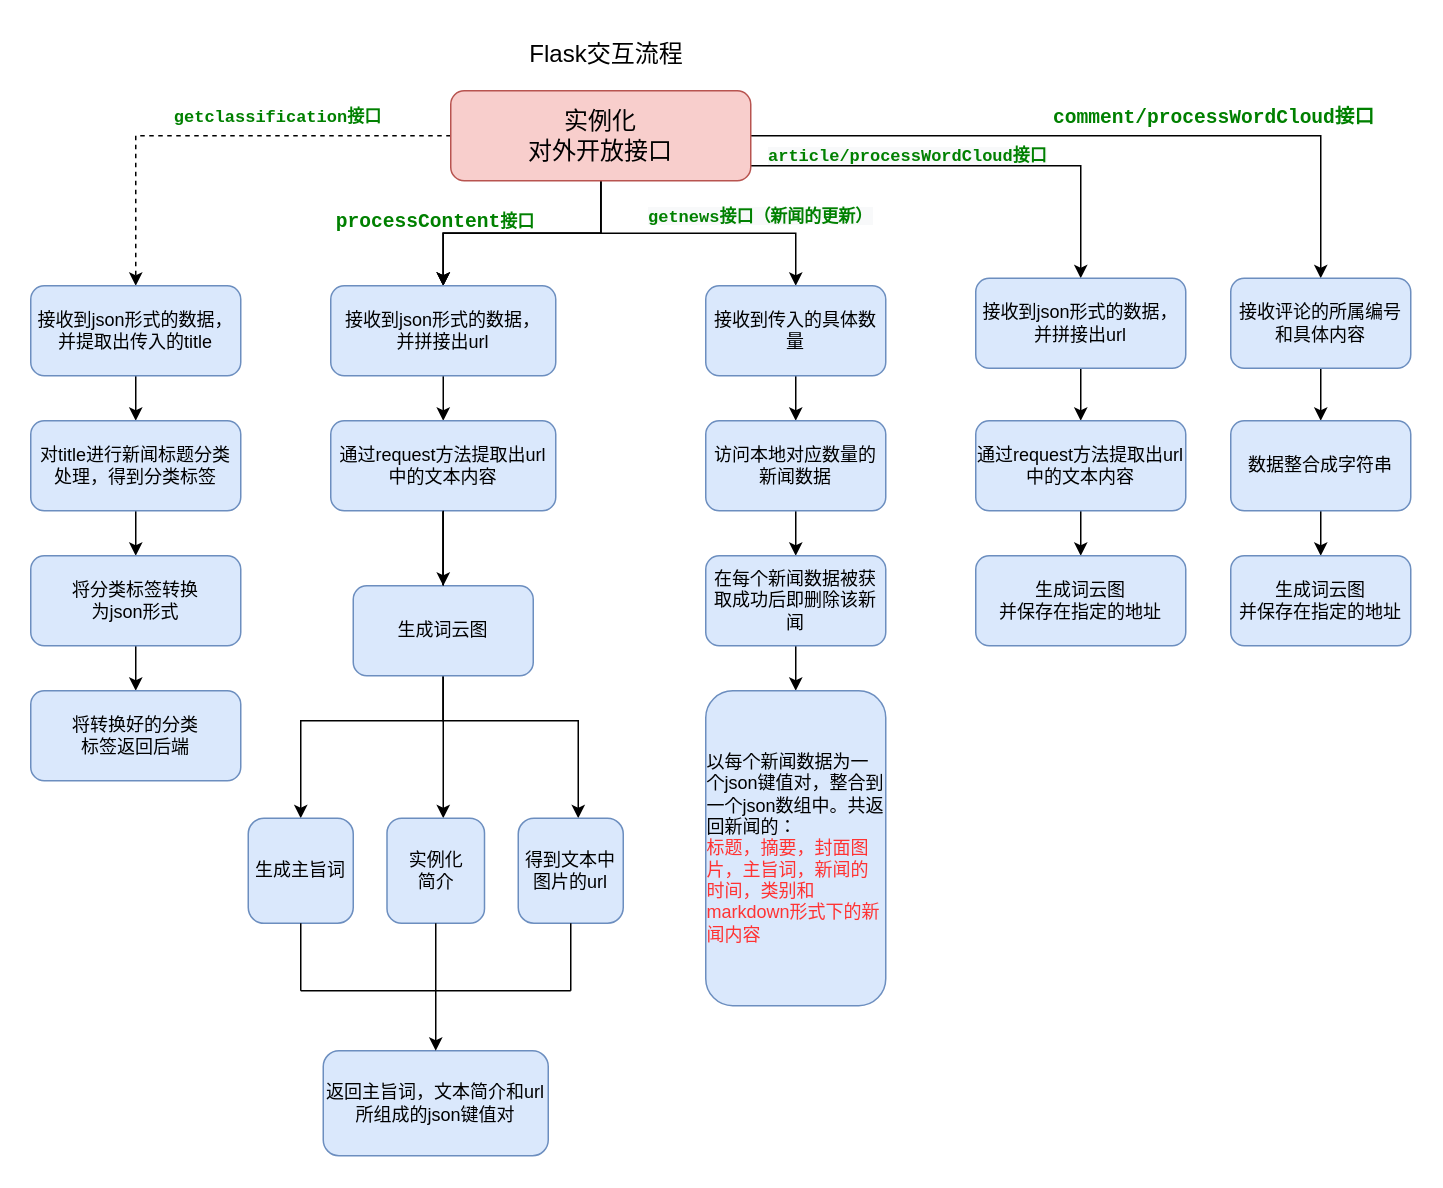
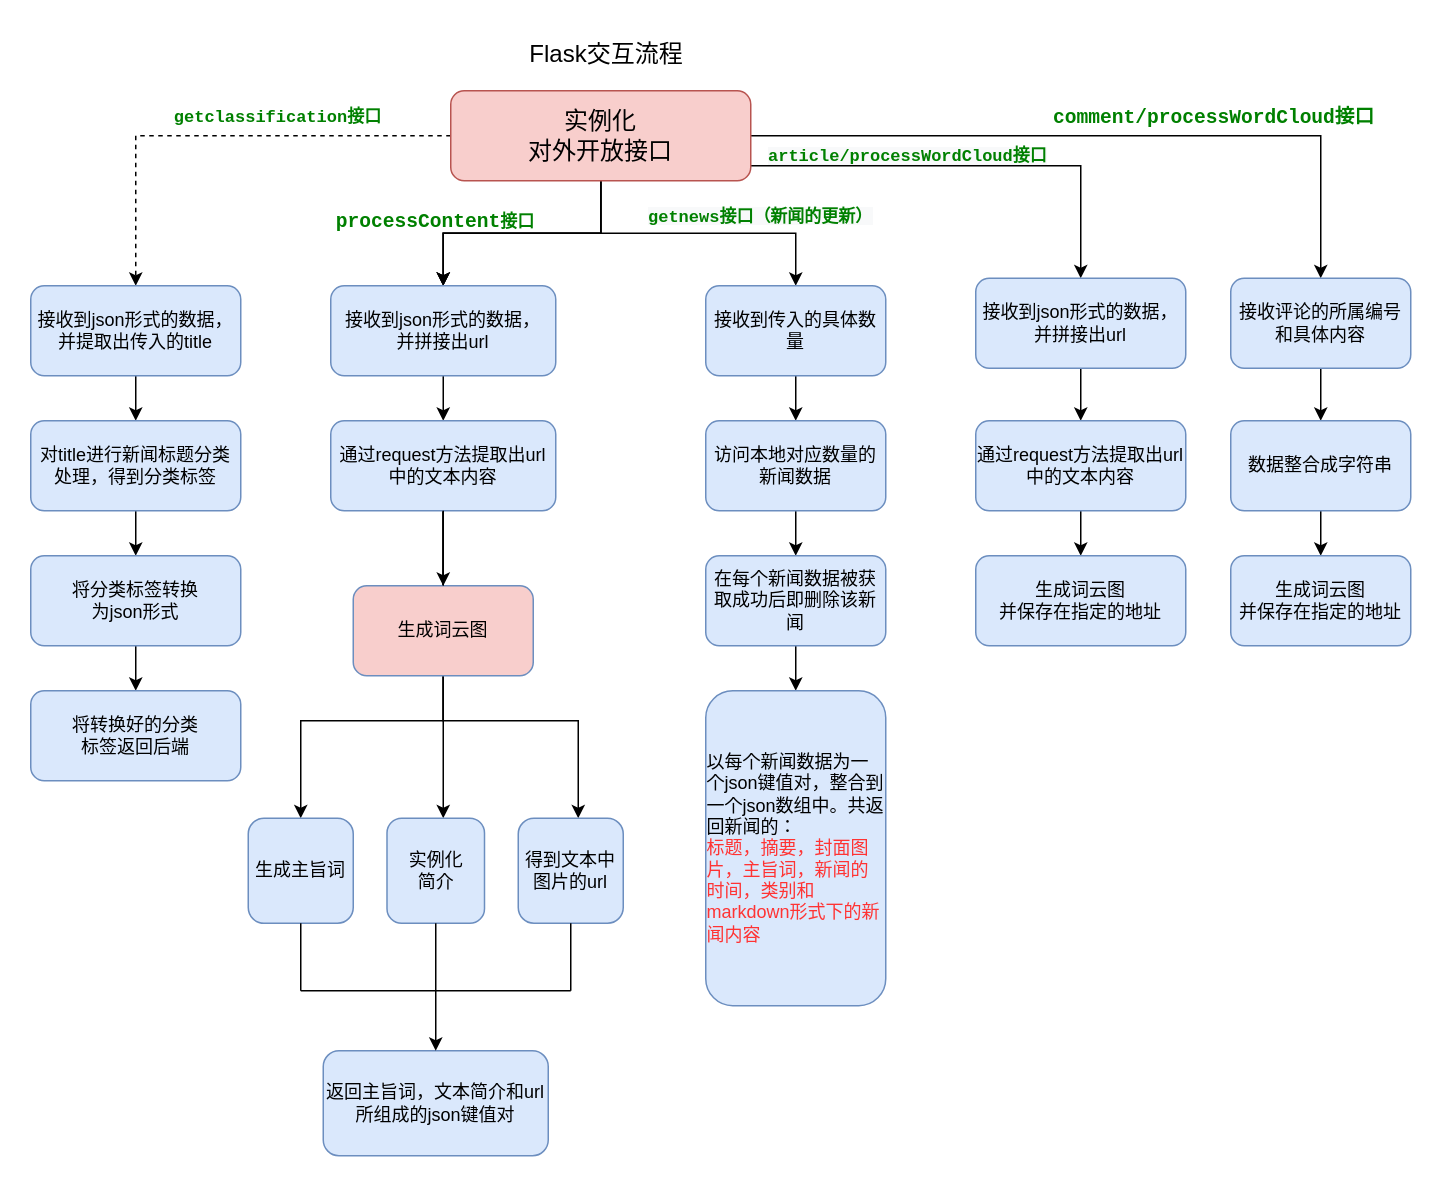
(443, 631) -> (443, 631)
